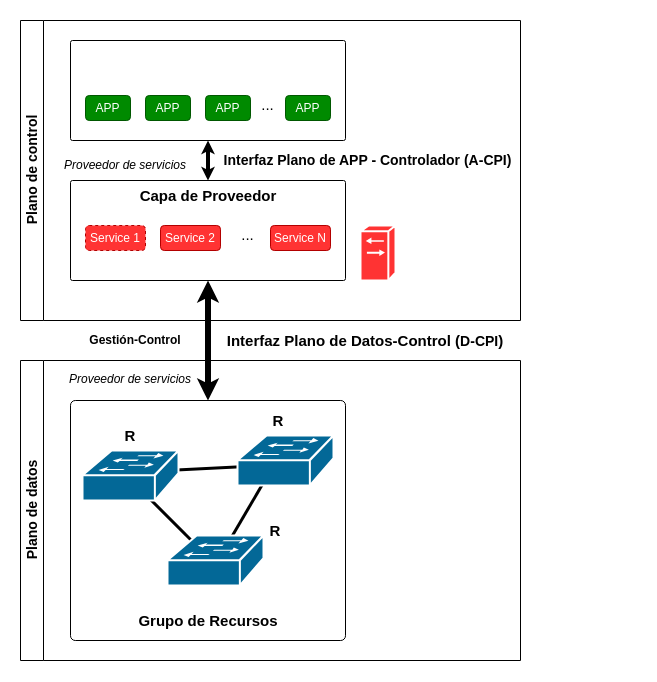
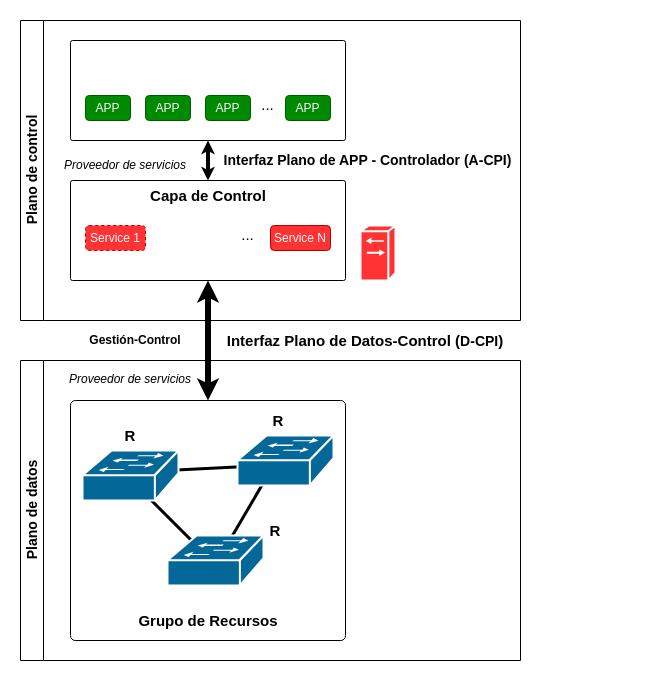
(209, 196) -> (209, 196)
(191, 238) -> none
